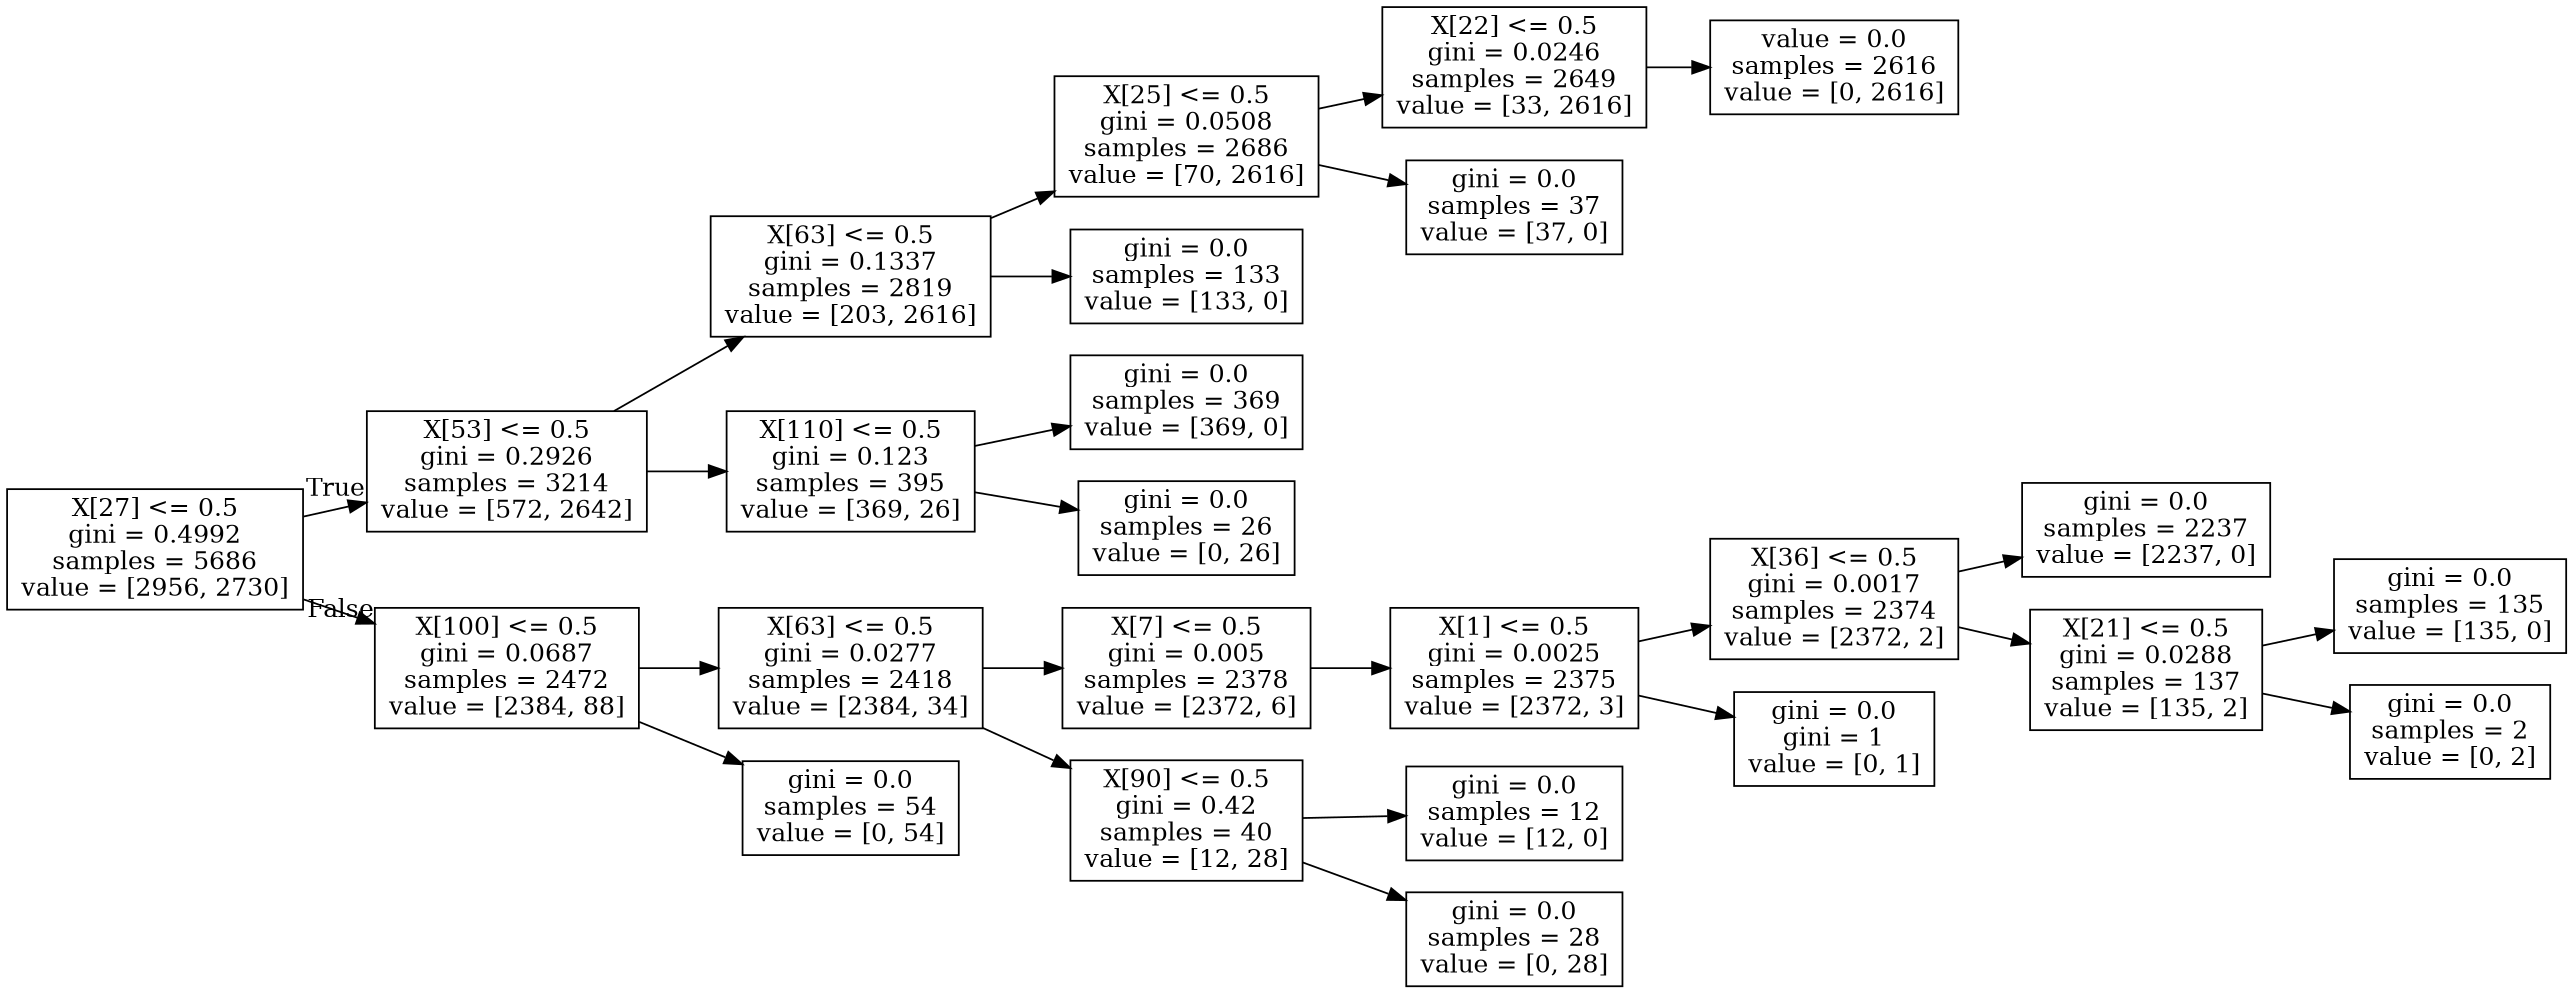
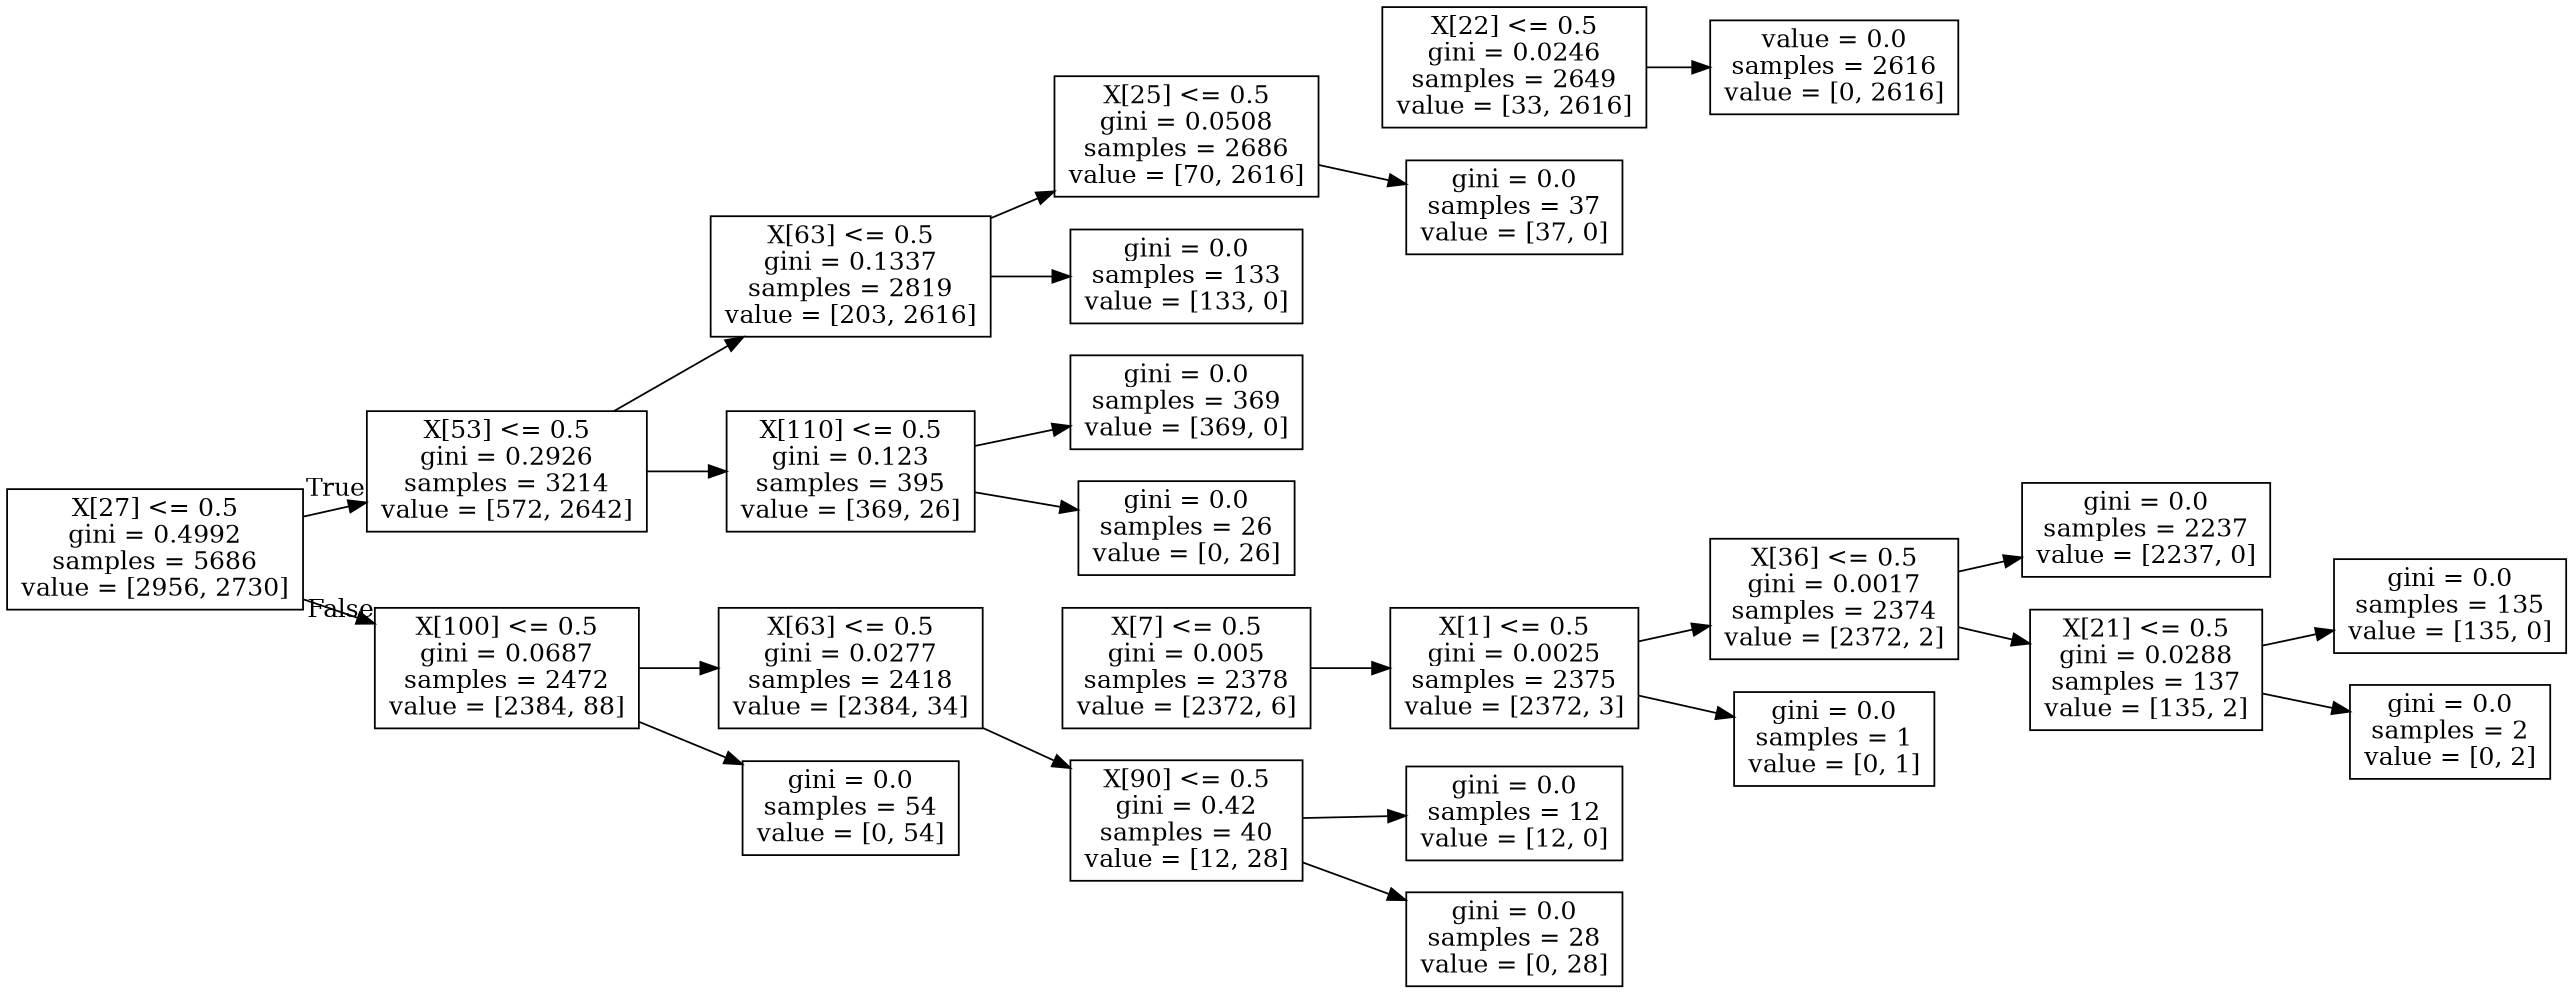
(1341, 104) -> none
(1014, 668) -> none
(1834, 739) -> (1834, 739)
